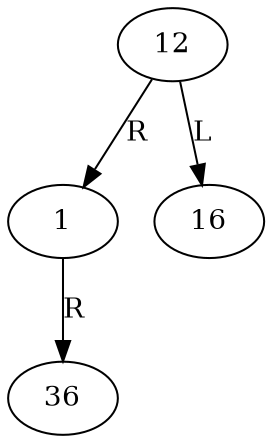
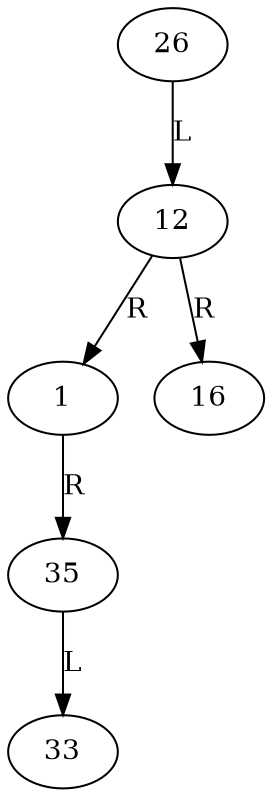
none -> (173, 45)
(203, 133) -> (204, 310)
(63, 398) -> (63, 575)
none -> (63, 752)
